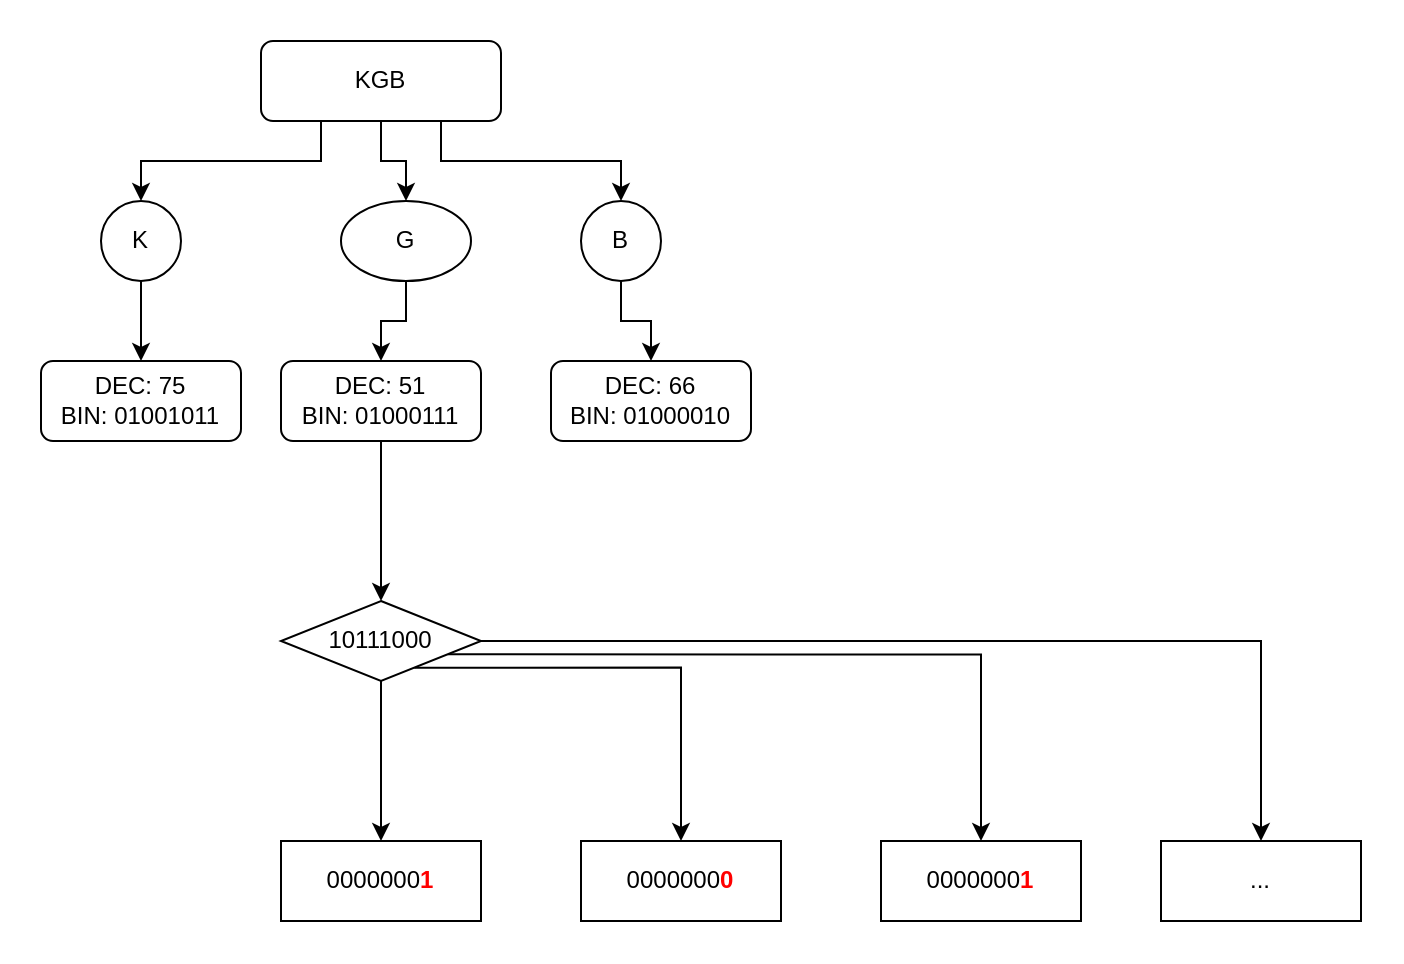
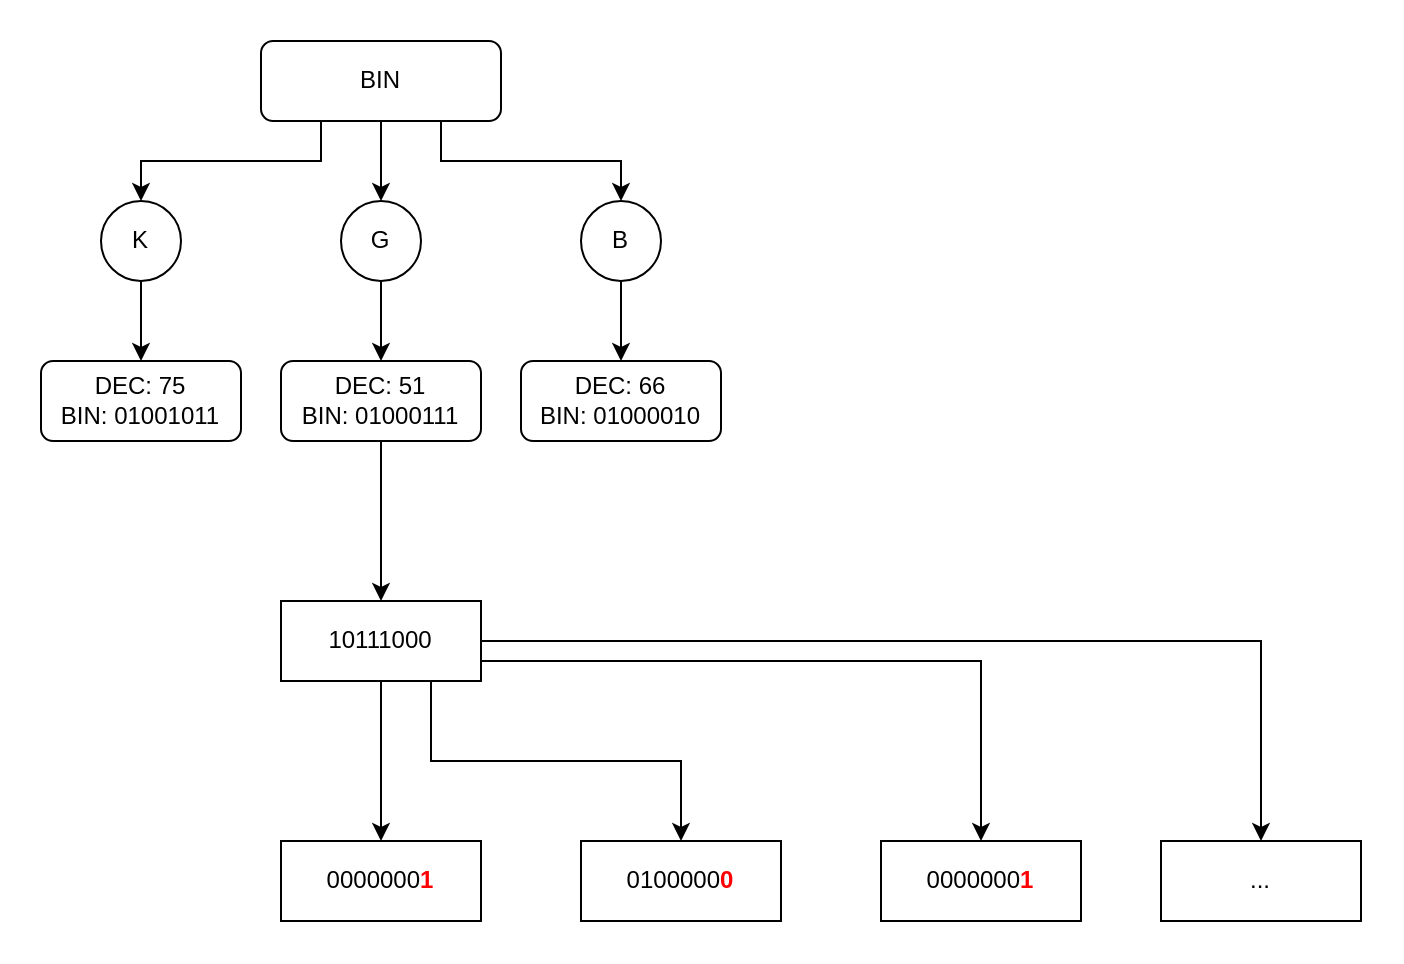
(381, 81) -> (381, 81)
(406, 241) -> (381, 241)
(651, 401) -> (621, 401)
(381, 641) -> (381, 641)
(681, 881) -> (681, 881)
